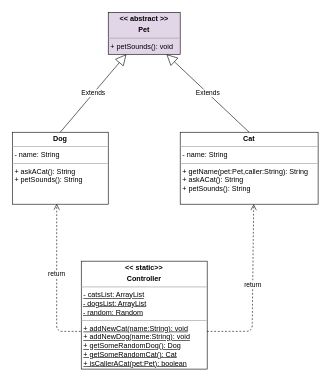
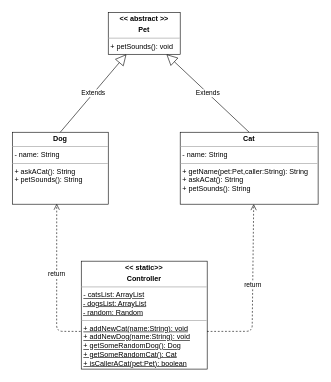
(144, 33) -> (144, 33)
